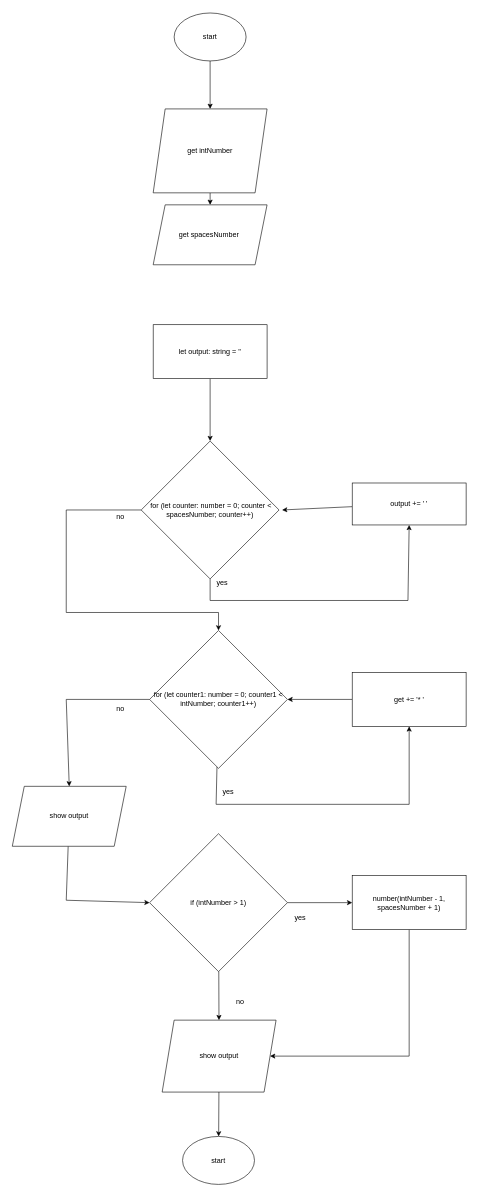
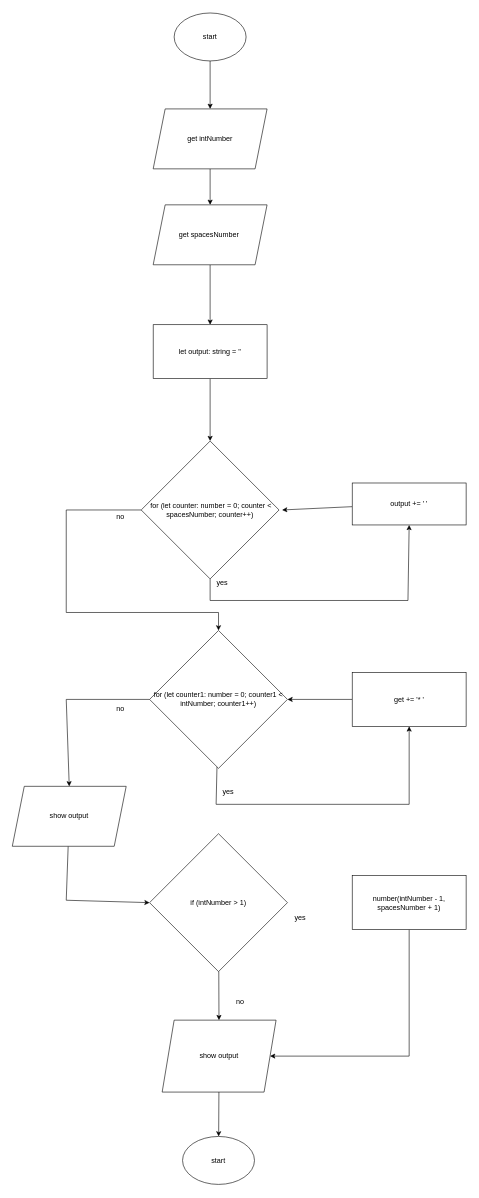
(210, 150) -> (210, 138)
none -> (210, 319)
(318, 903) -> none
